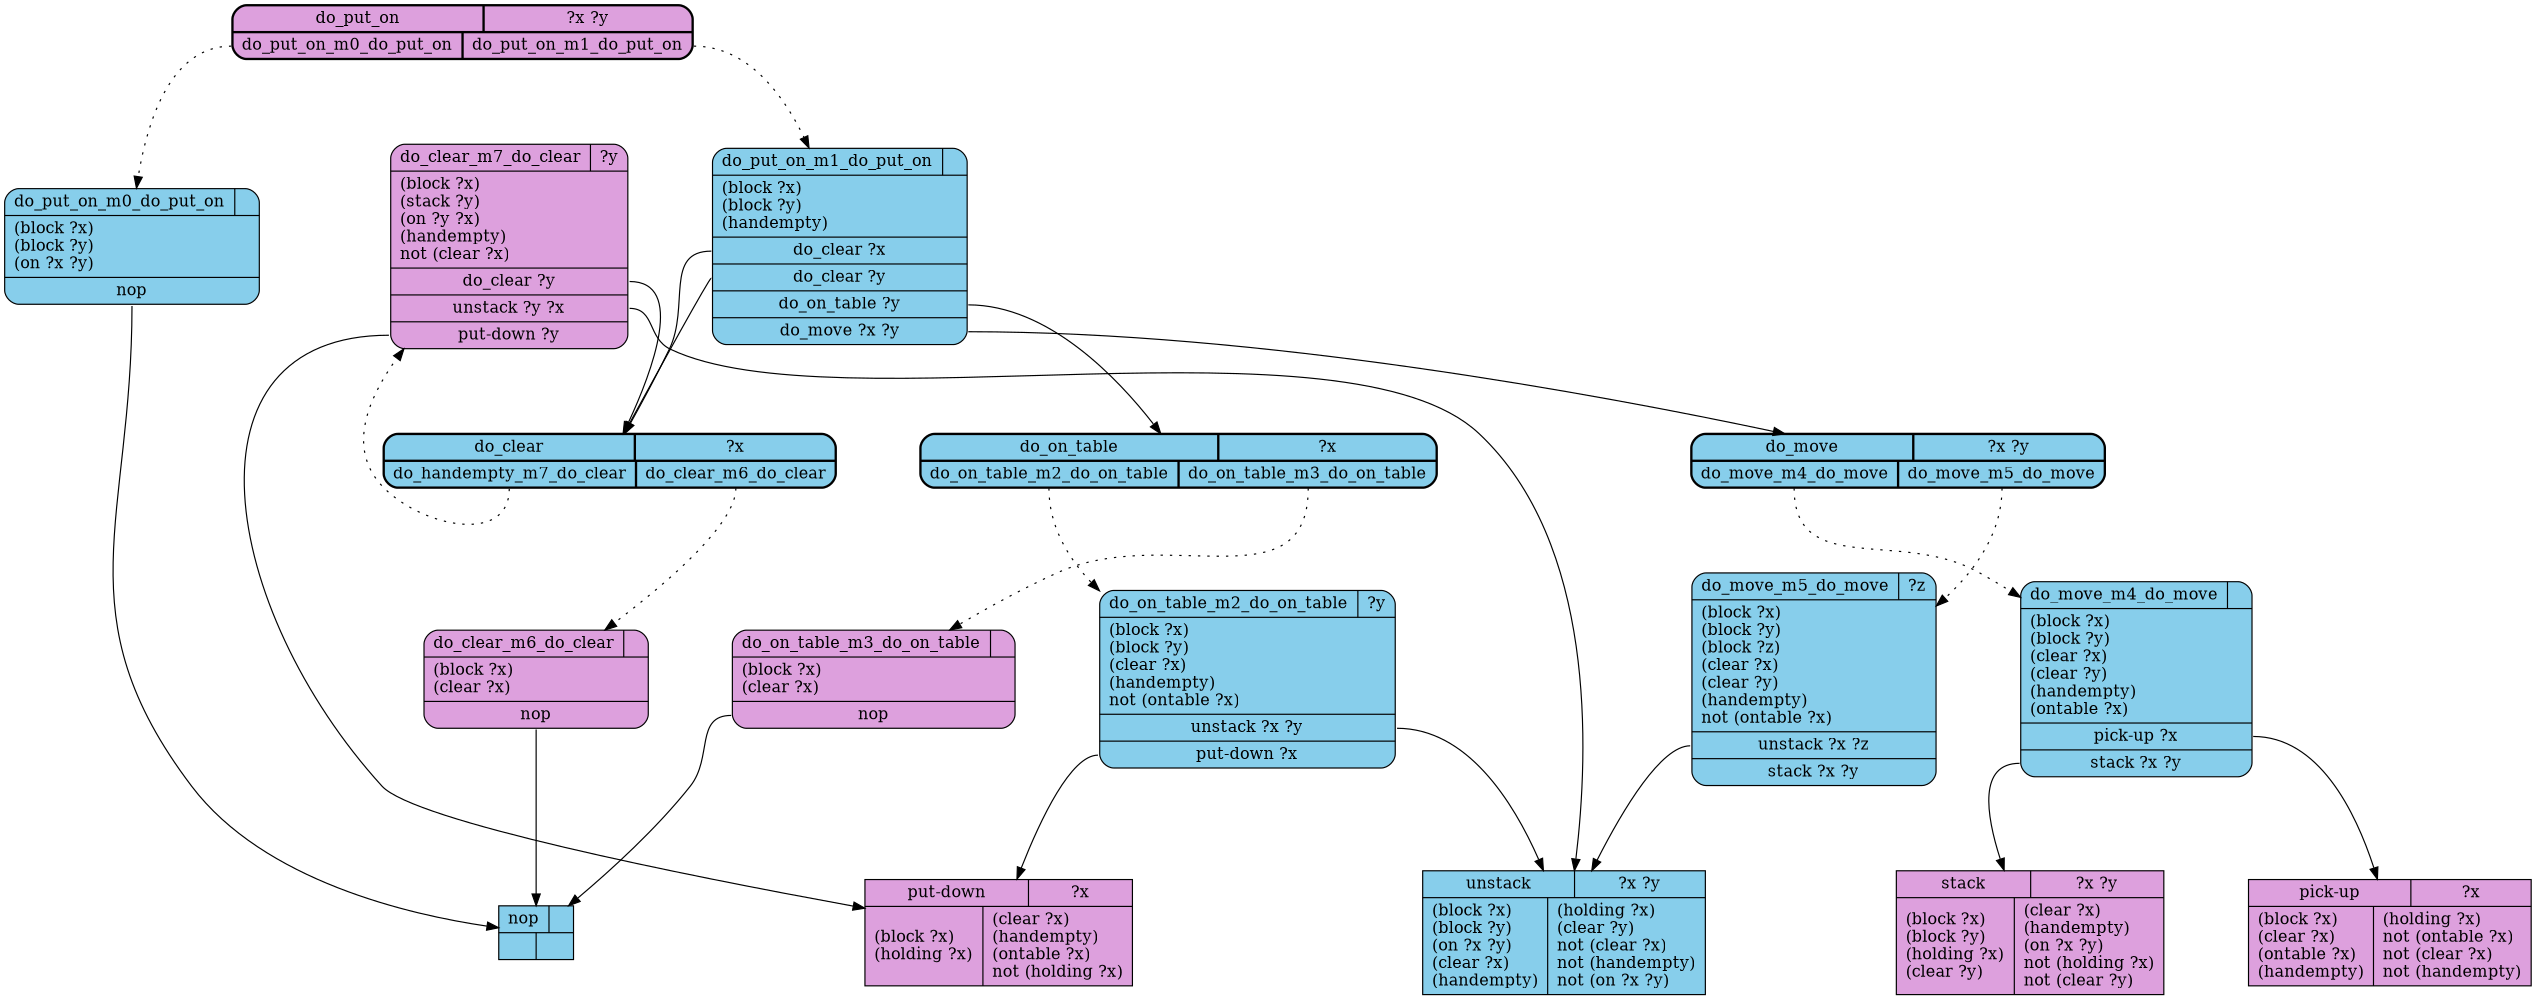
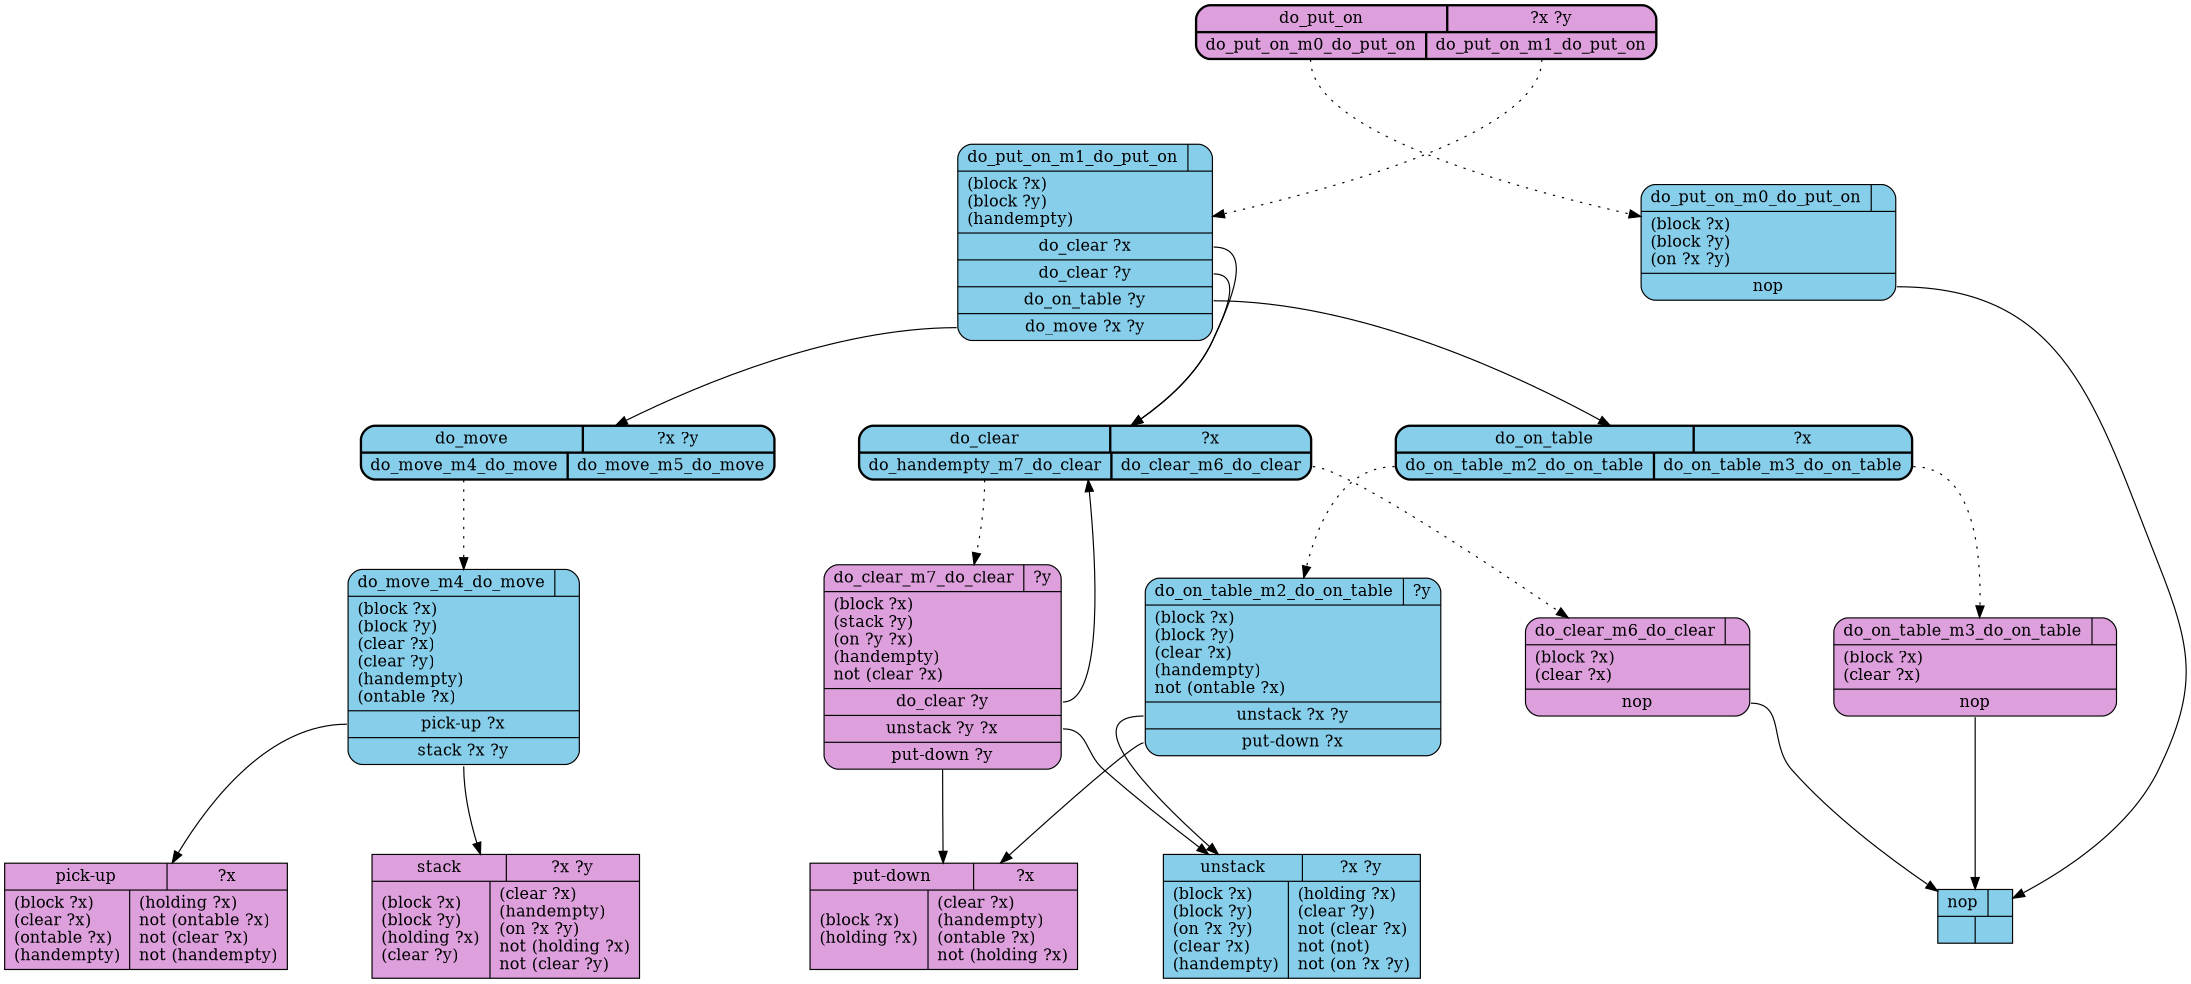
(1814, 679) -> none
(1627, 963) -> (1334, 947)
